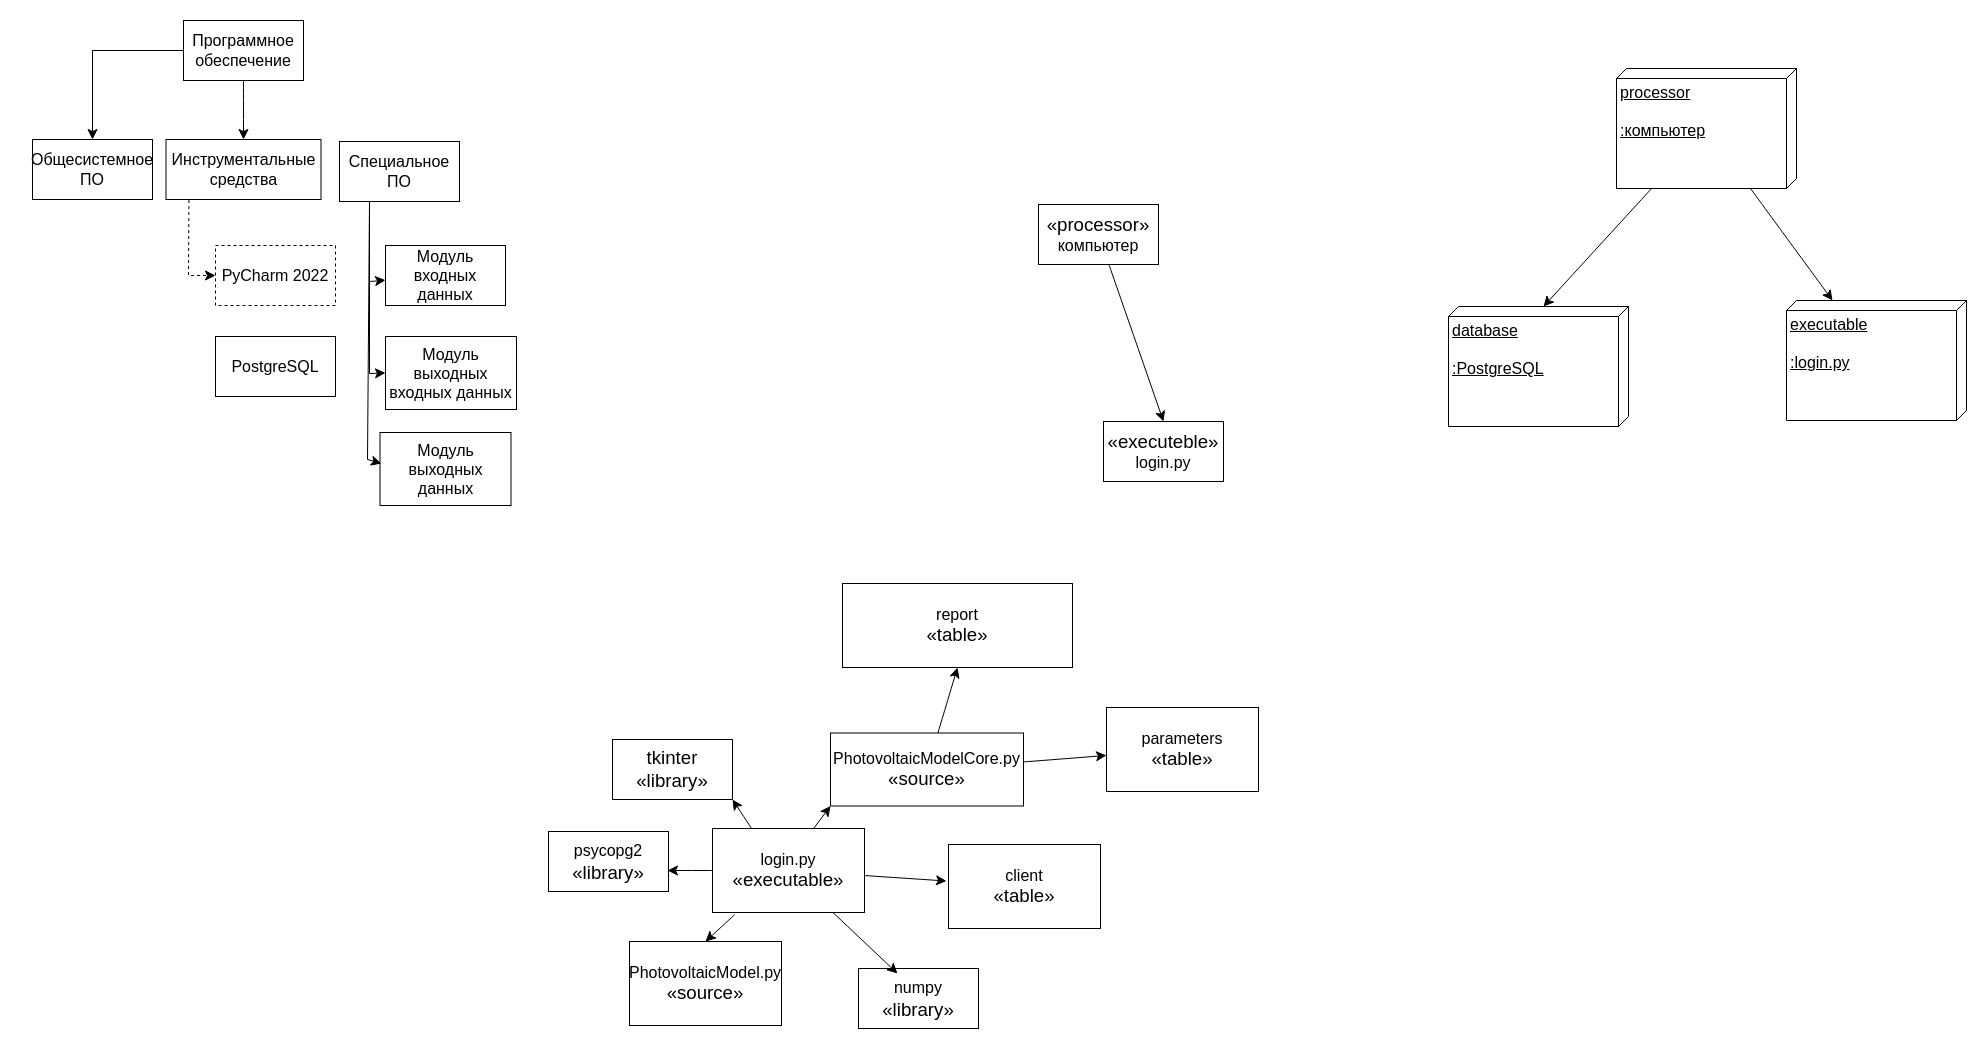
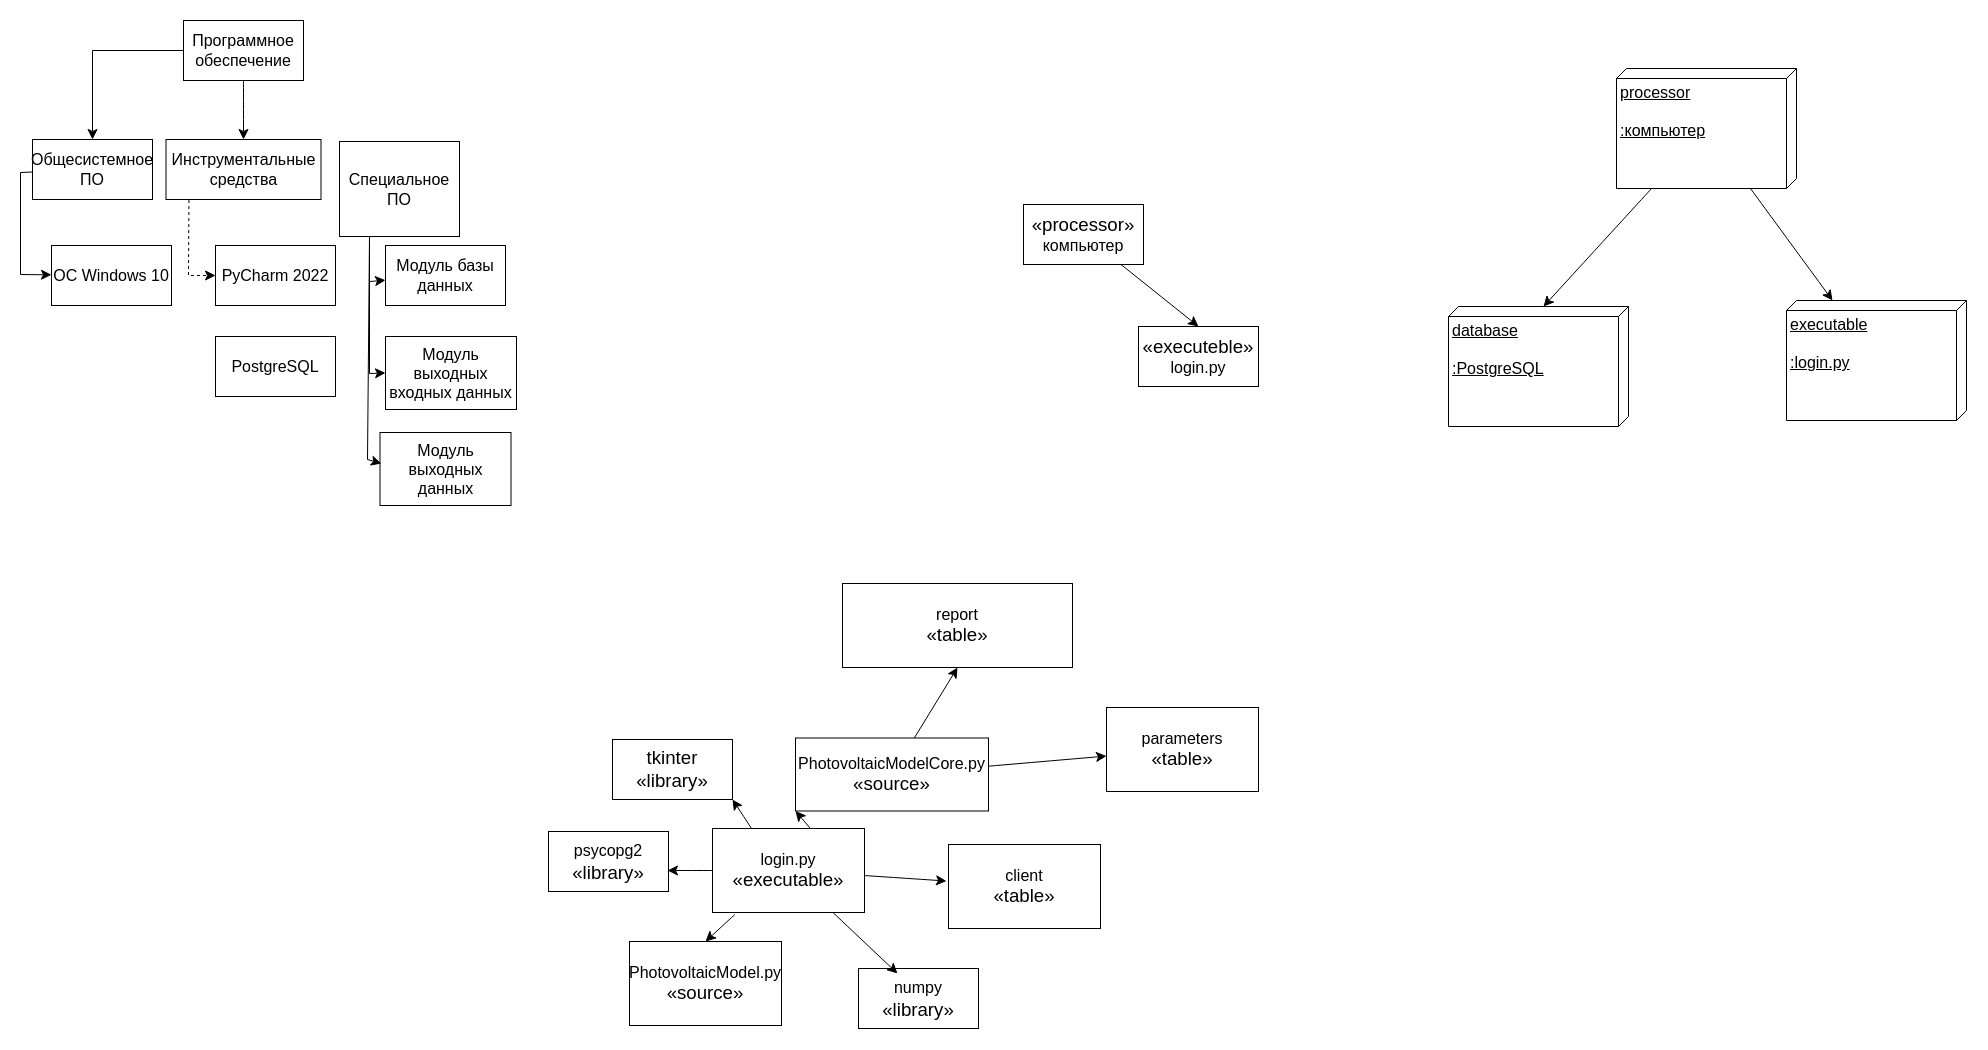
(400, 172) -> (400, 189)
none -> (21, 229)
(1099, 235) -> (1084, 235)
none -> (112, 276)
(276, 276) -> (276, 276)
(446, 276) -> (446, 276)
(1164, 452) -> (1199, 357)
(927, 770) -> (892, 775)
